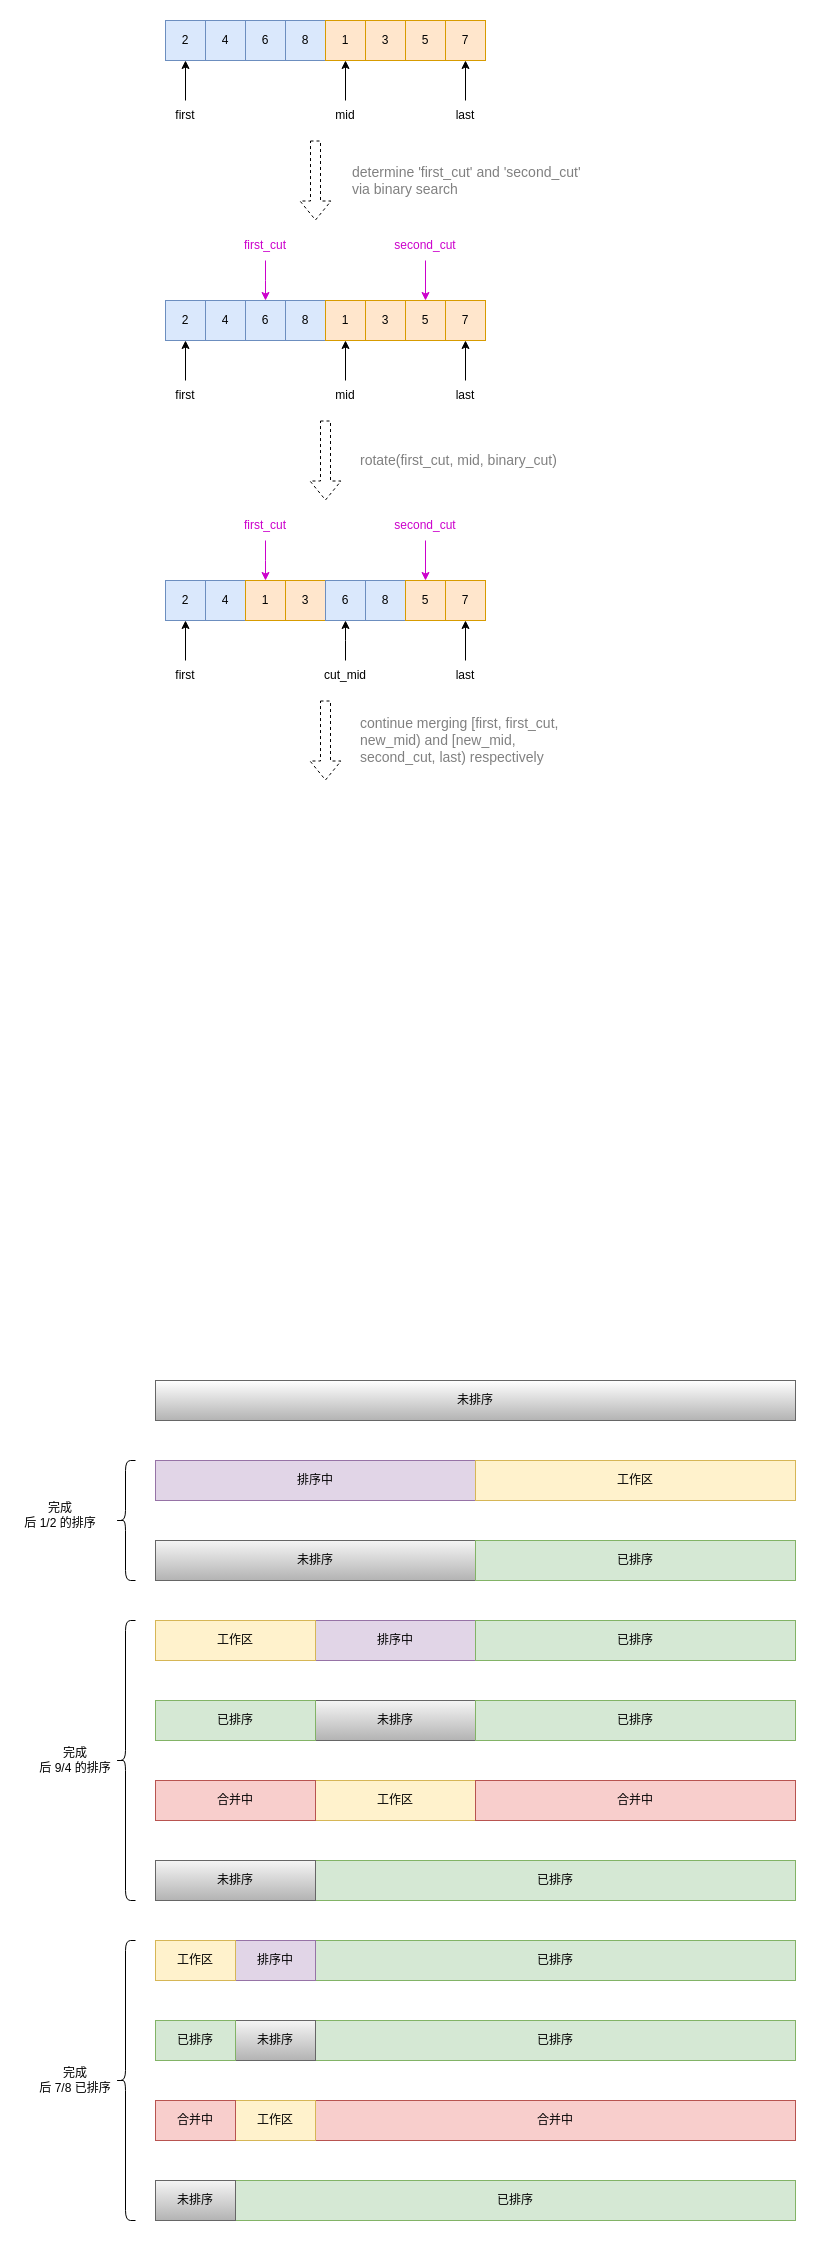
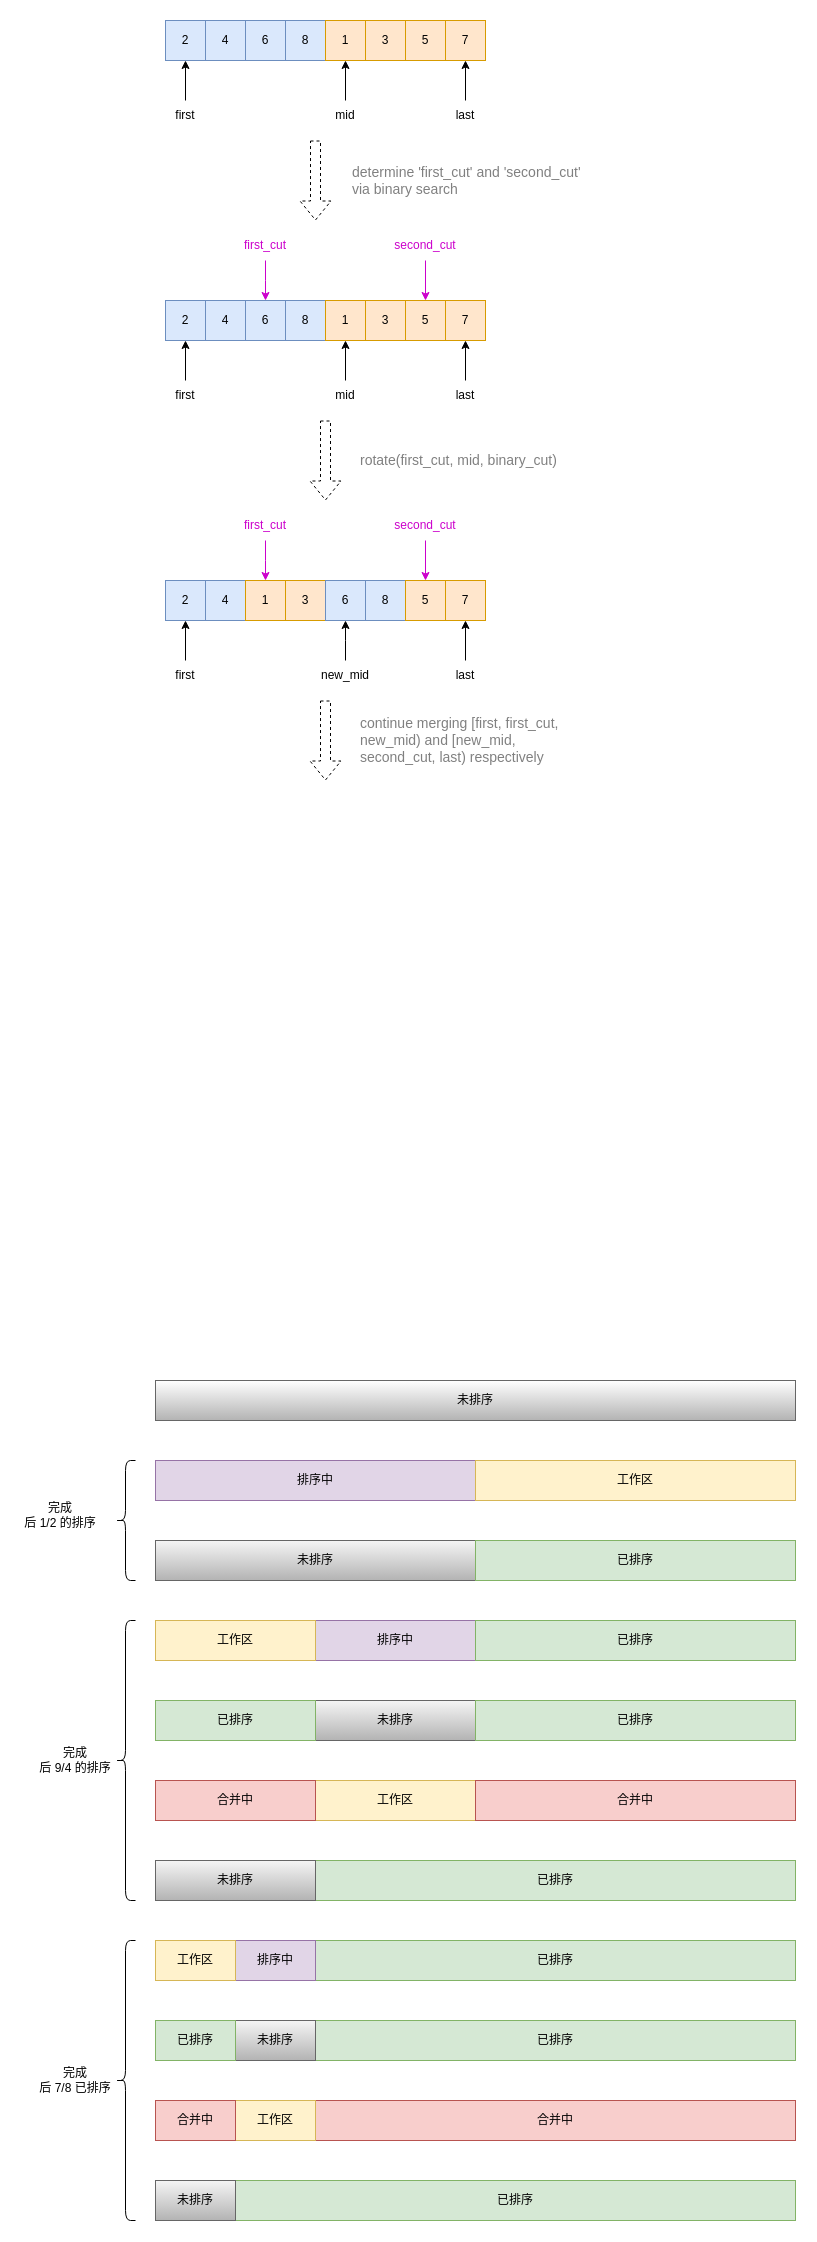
(346, 676) -> (346, 676)
